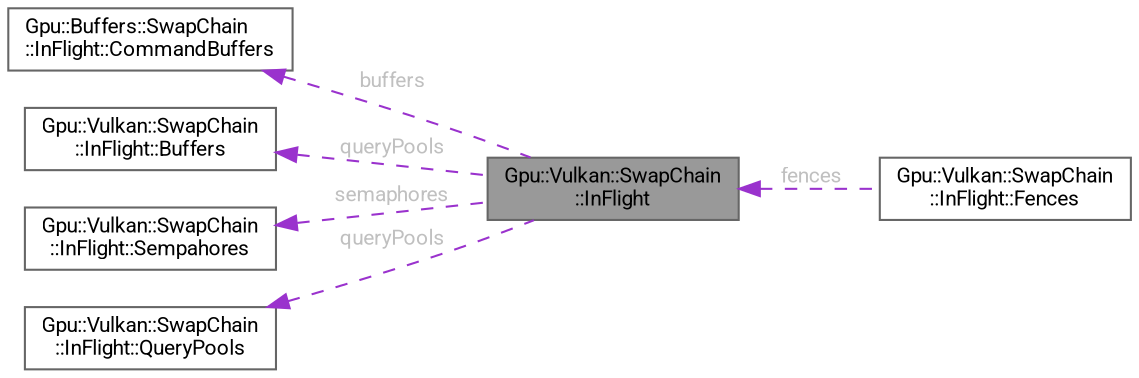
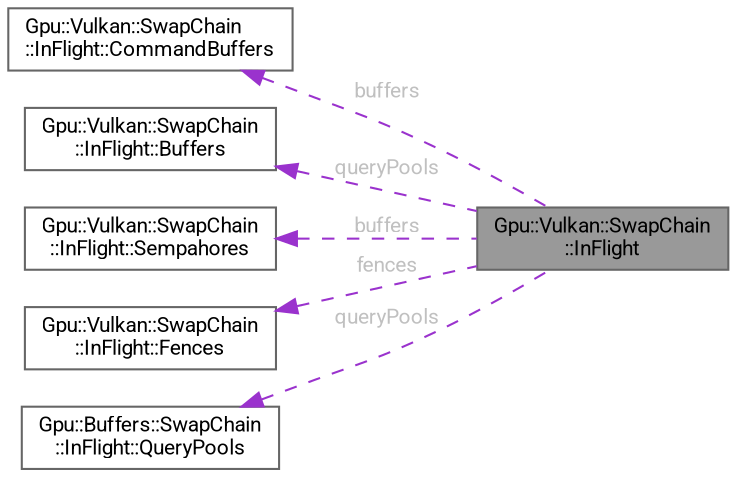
(150, 39) -> (150, 39)
(820, 189) -> (387, 286)
(390, 196) -> (385, 227)
(150, 338) -> (150, 438)
